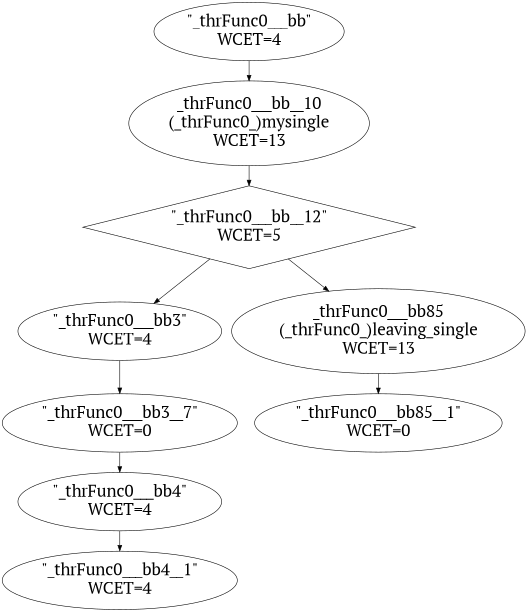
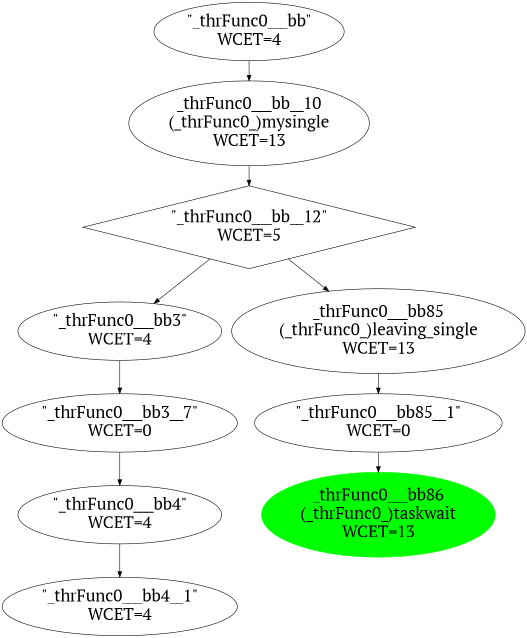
none -> (378, 515)
